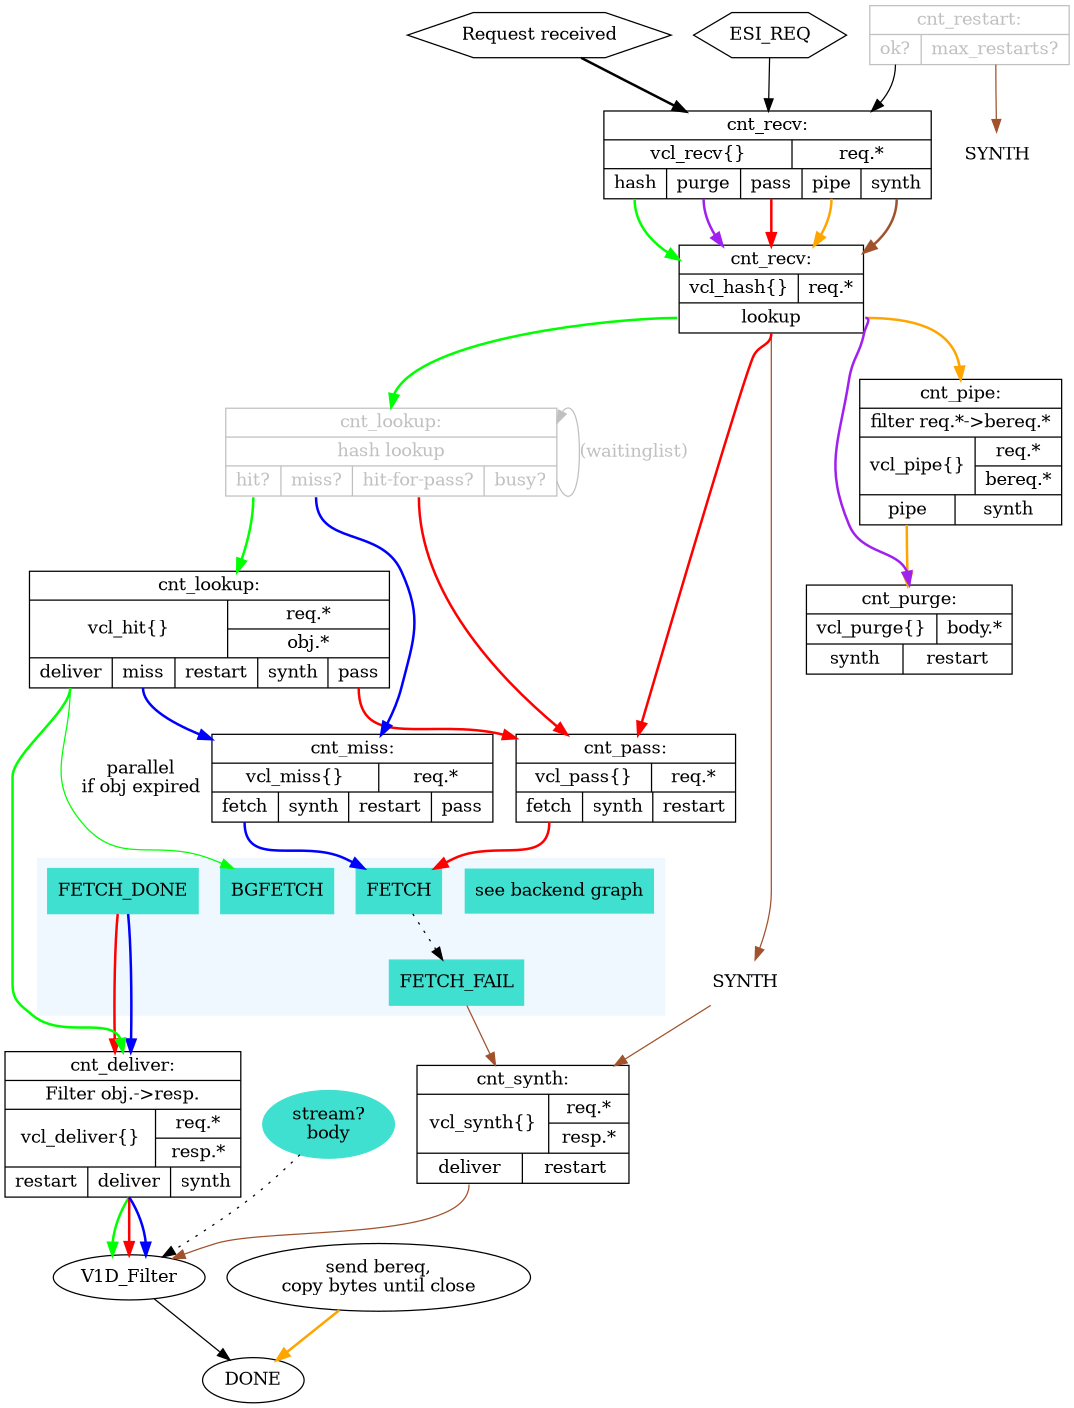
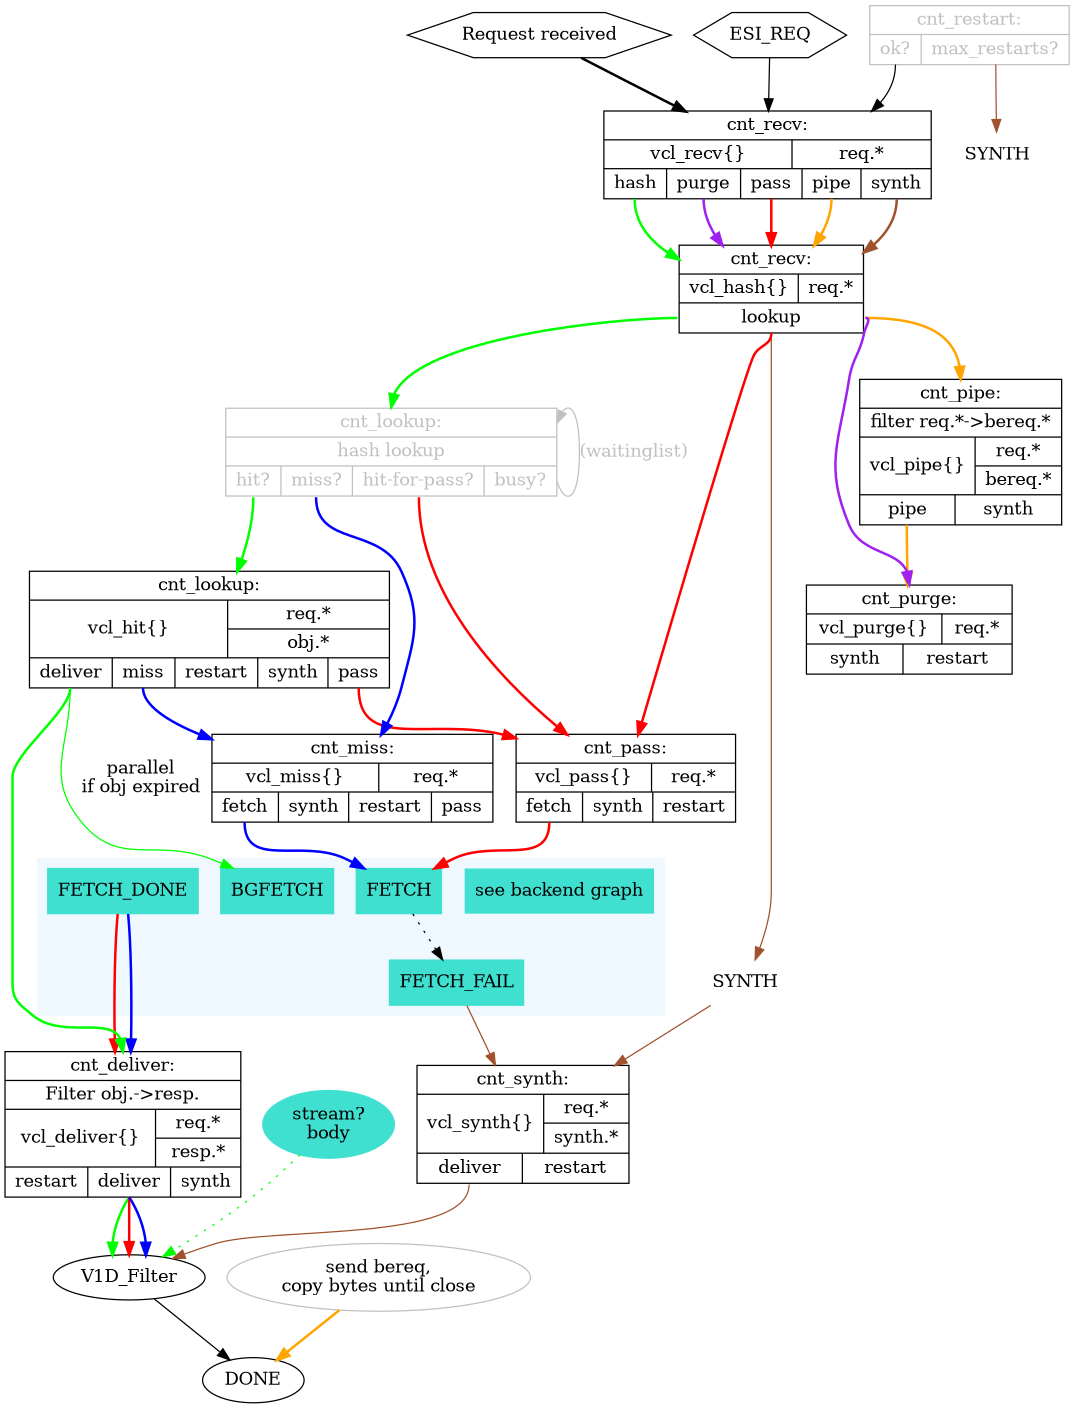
(974, 628) -> (977, 628)
(589, 1138) -> (586, 1138)
(240, 1206) -> (240, 1206)
(379, 1277) -> (379, 1277)
